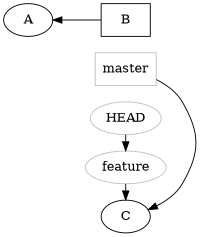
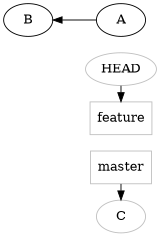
(82, 20) -> (79, 20)
(126, 20) -> (28, 20)
(126, 167) -> (121, 118)
(126, 187) -> none
(126, 217) -> (121, 217)
